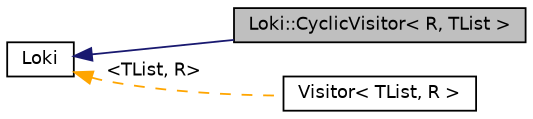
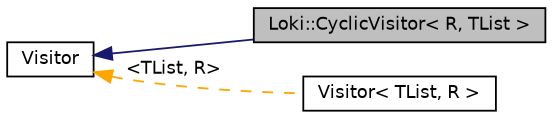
(40, 59) -> (50, 59)
